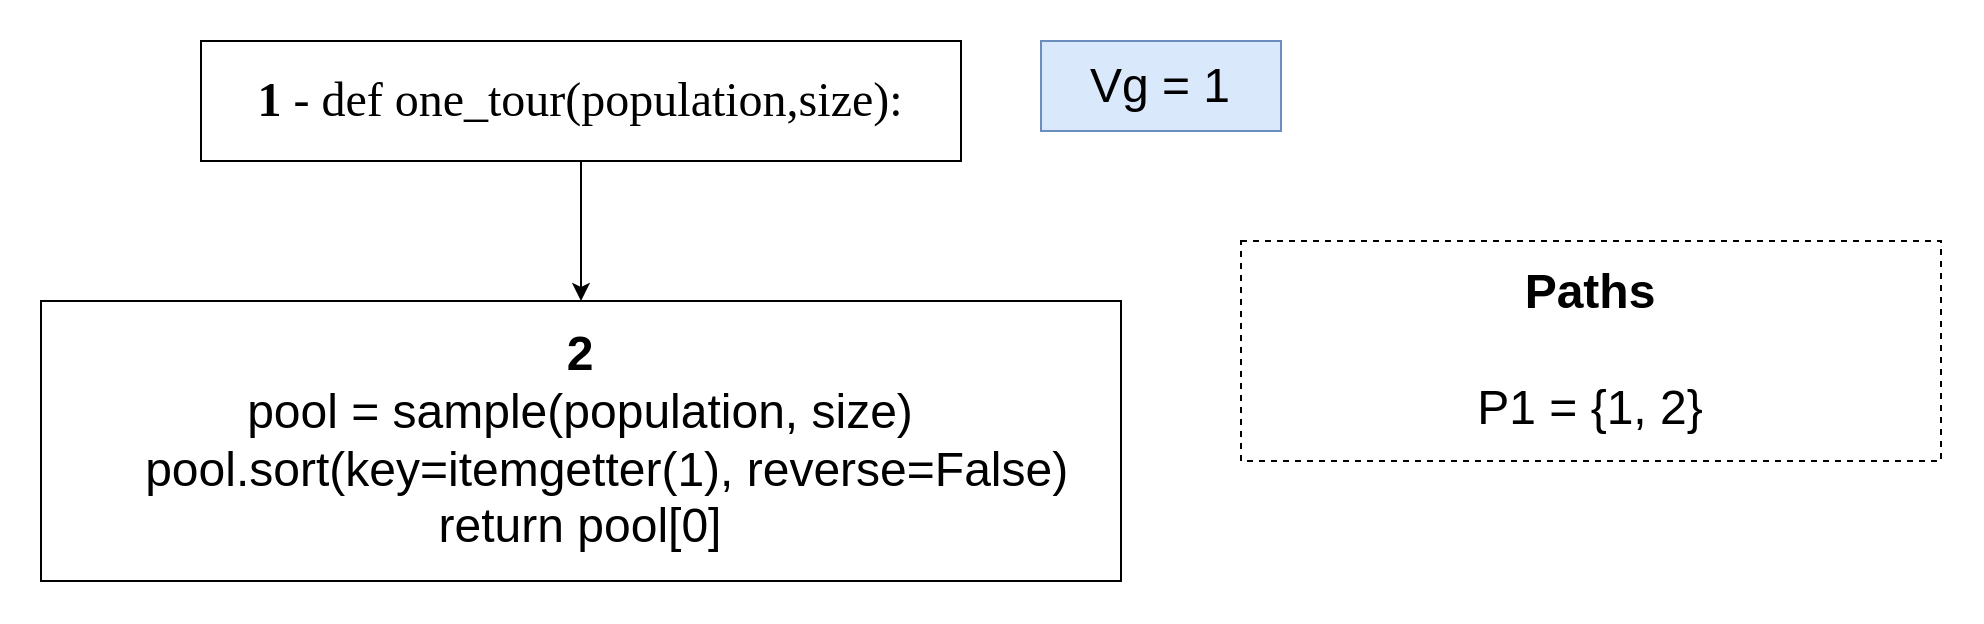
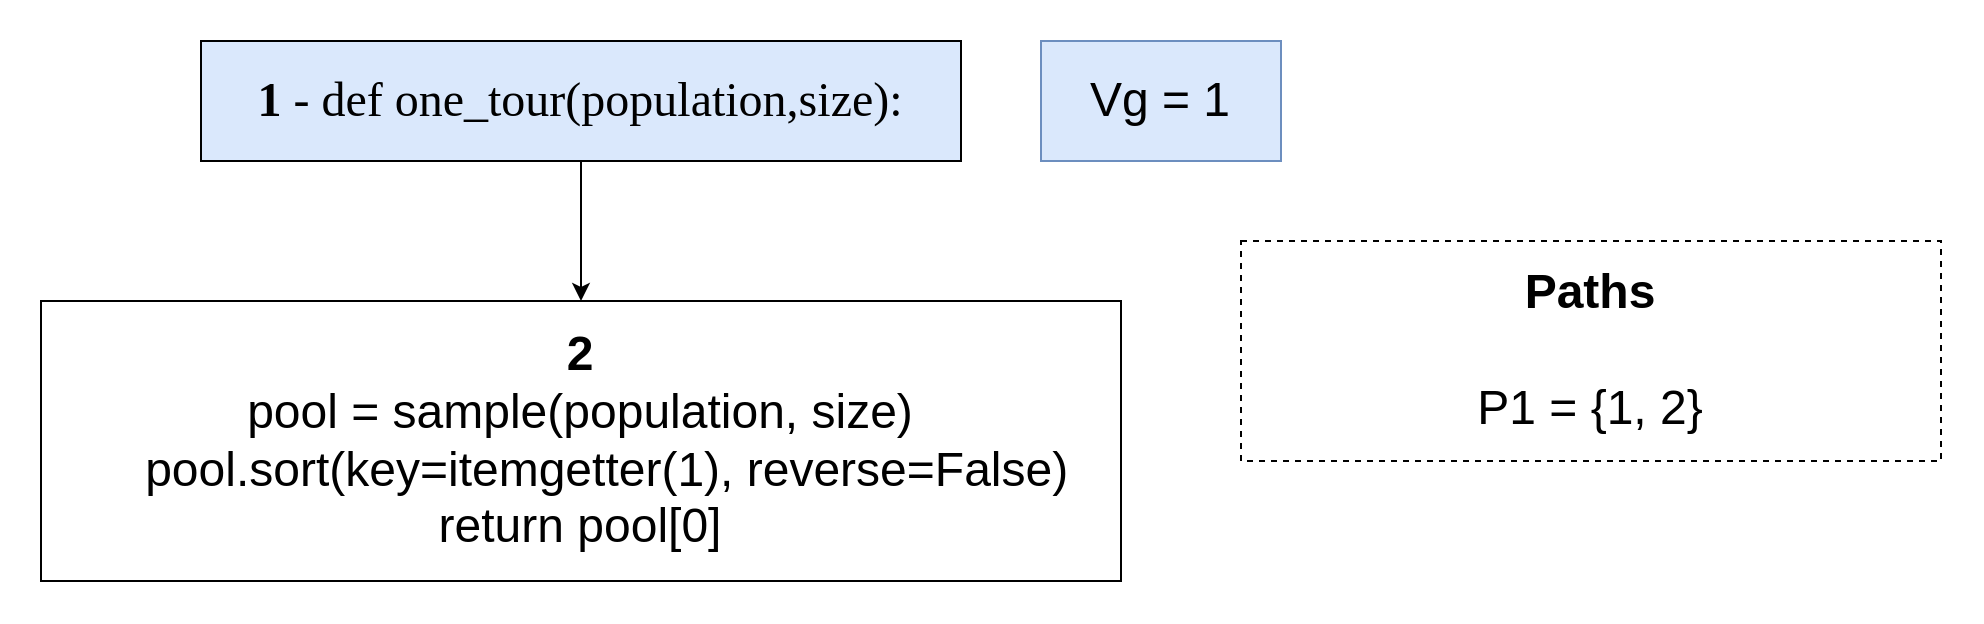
(1161, 86) -> (1161, 101)
(581, 101) -> (581, 101)
